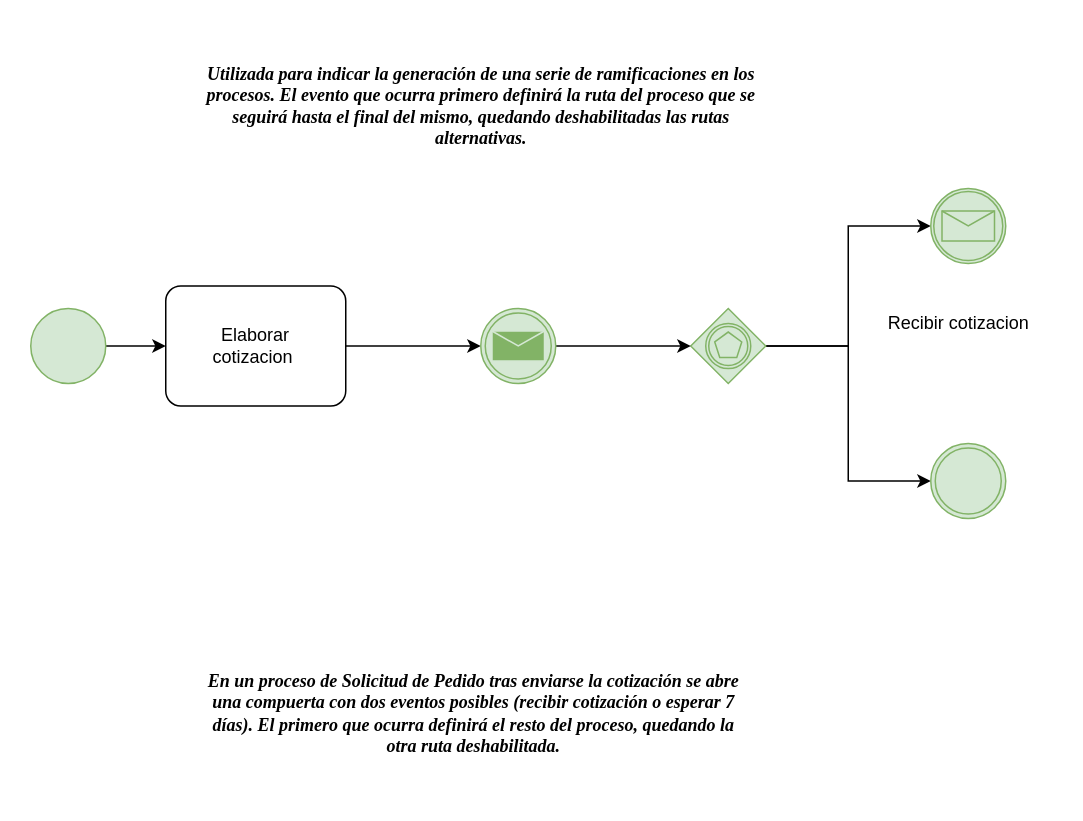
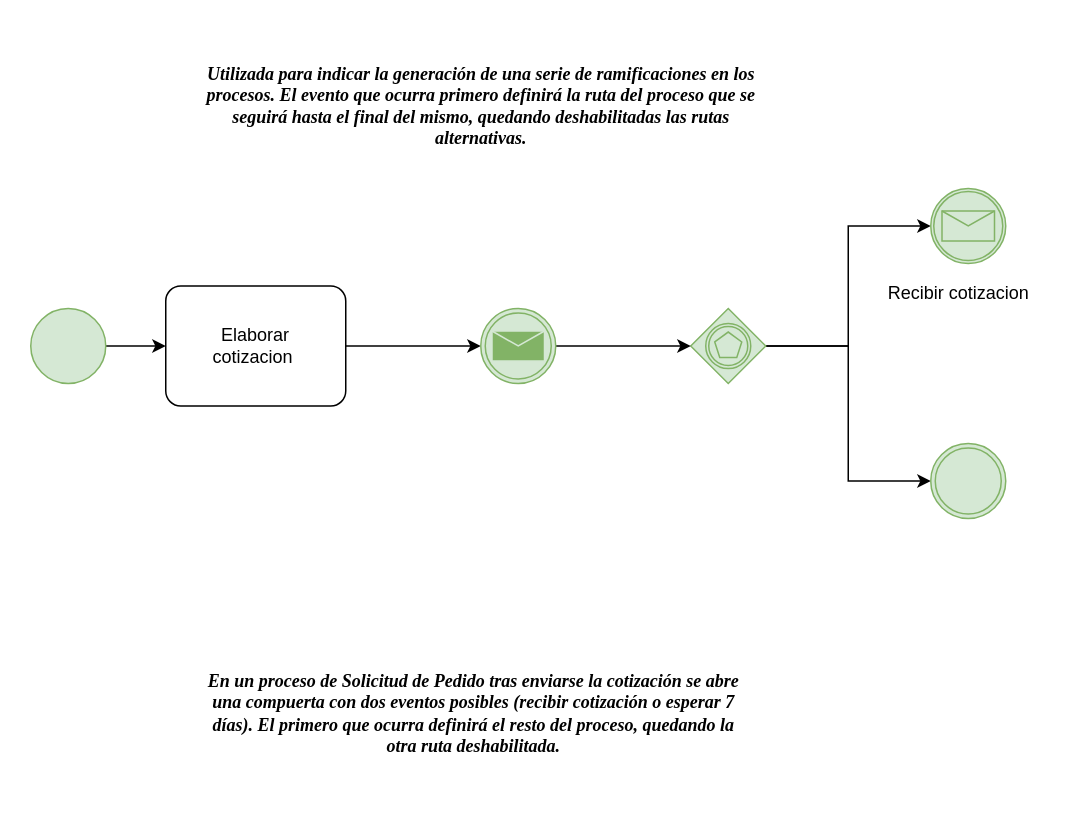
(961, 323) -> (961, 293)
